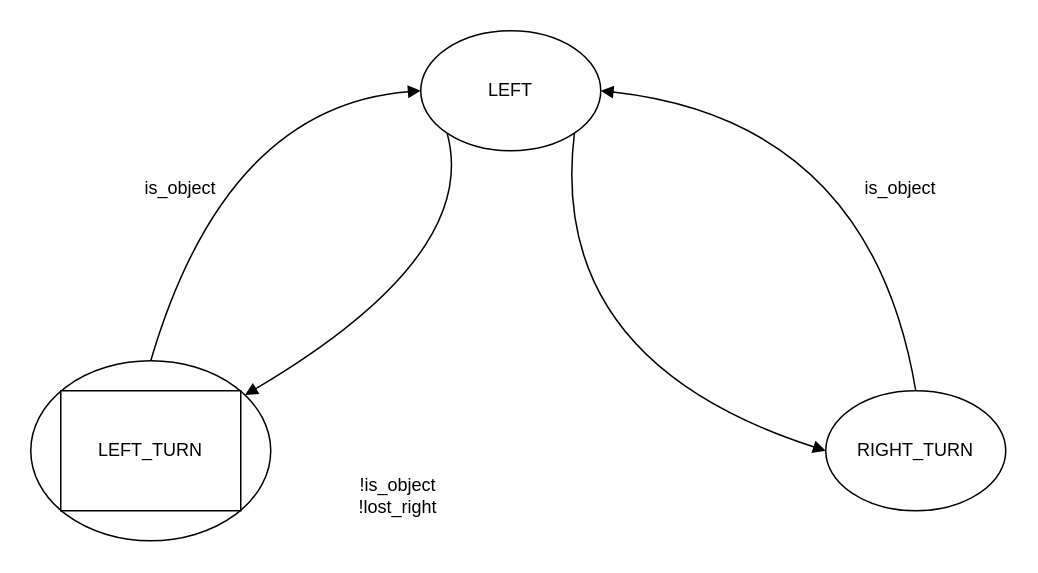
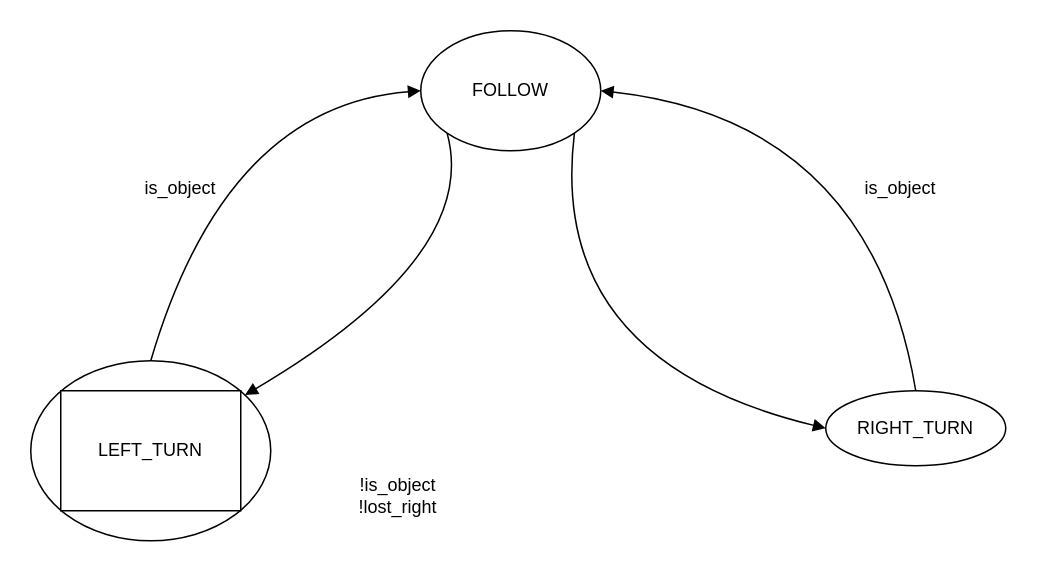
(511, 91) -> (511, 91)
(916, 451) -> (916, 428)
